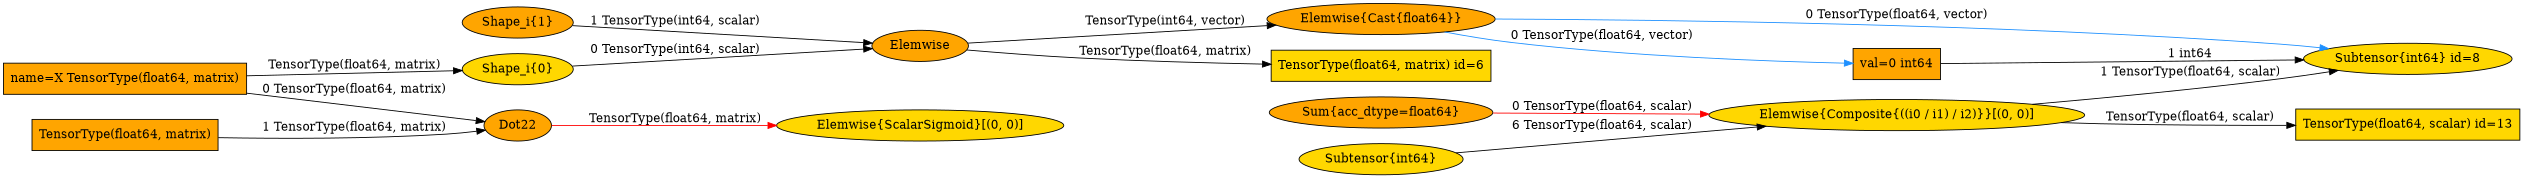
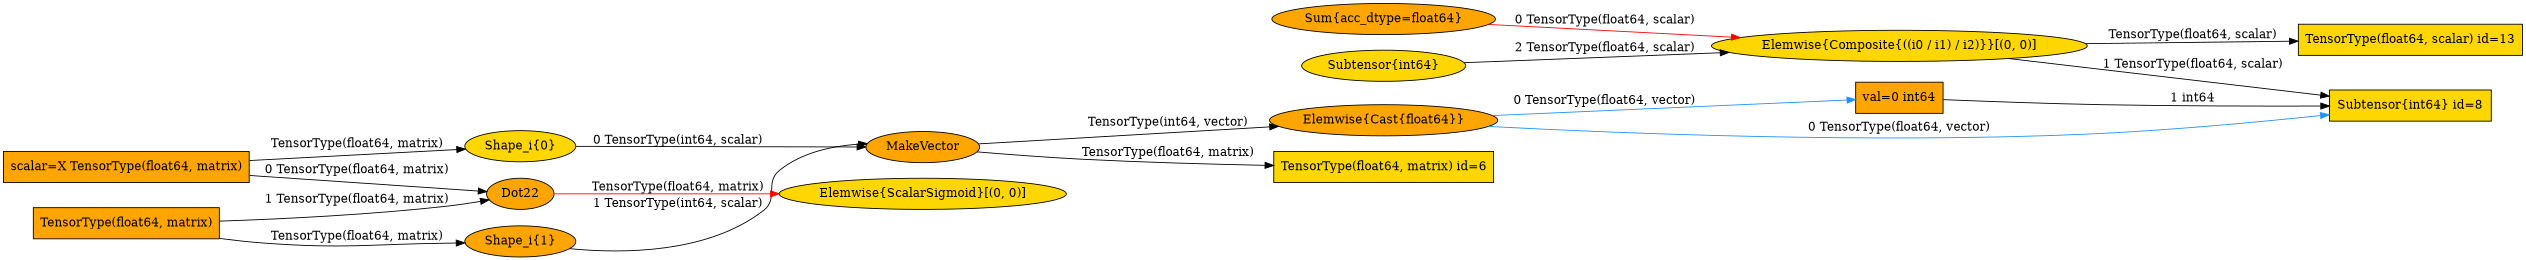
(920, 46) -> (923, 147)
(2408, 59) -> (2410, 106)
(125, 79) -> (126, 167)
(1602, 126) -> (1605, 48)
none -> (338, 246)
